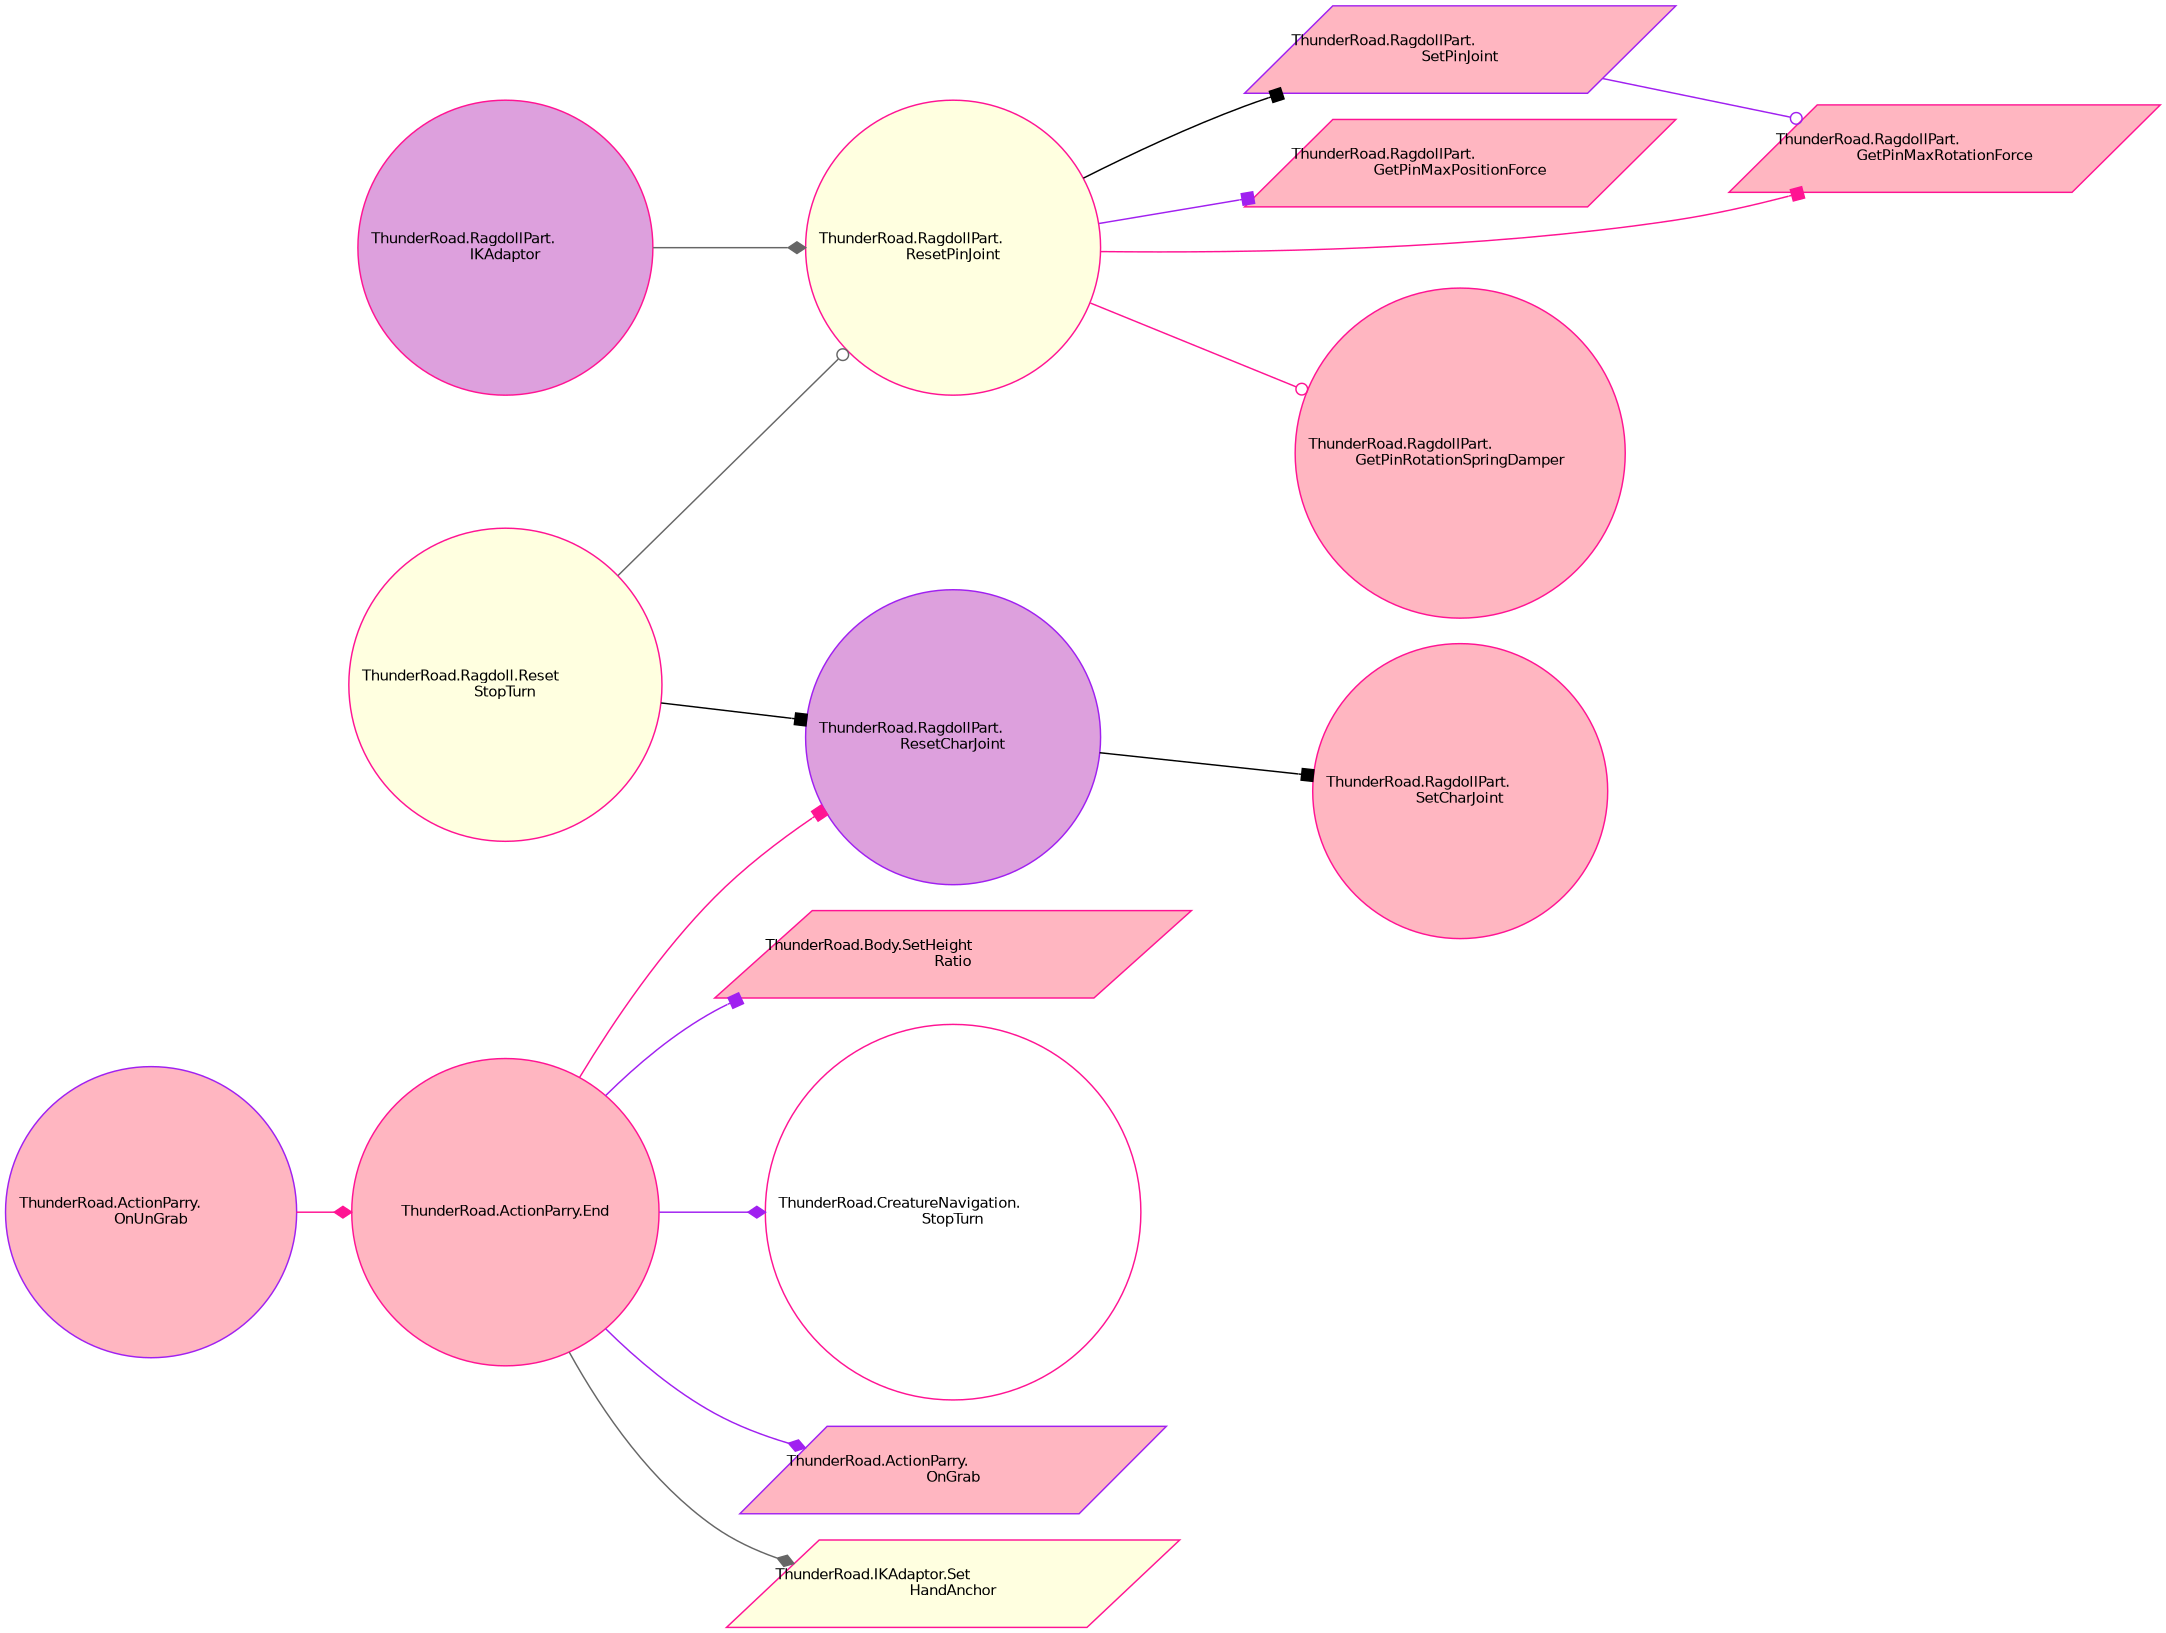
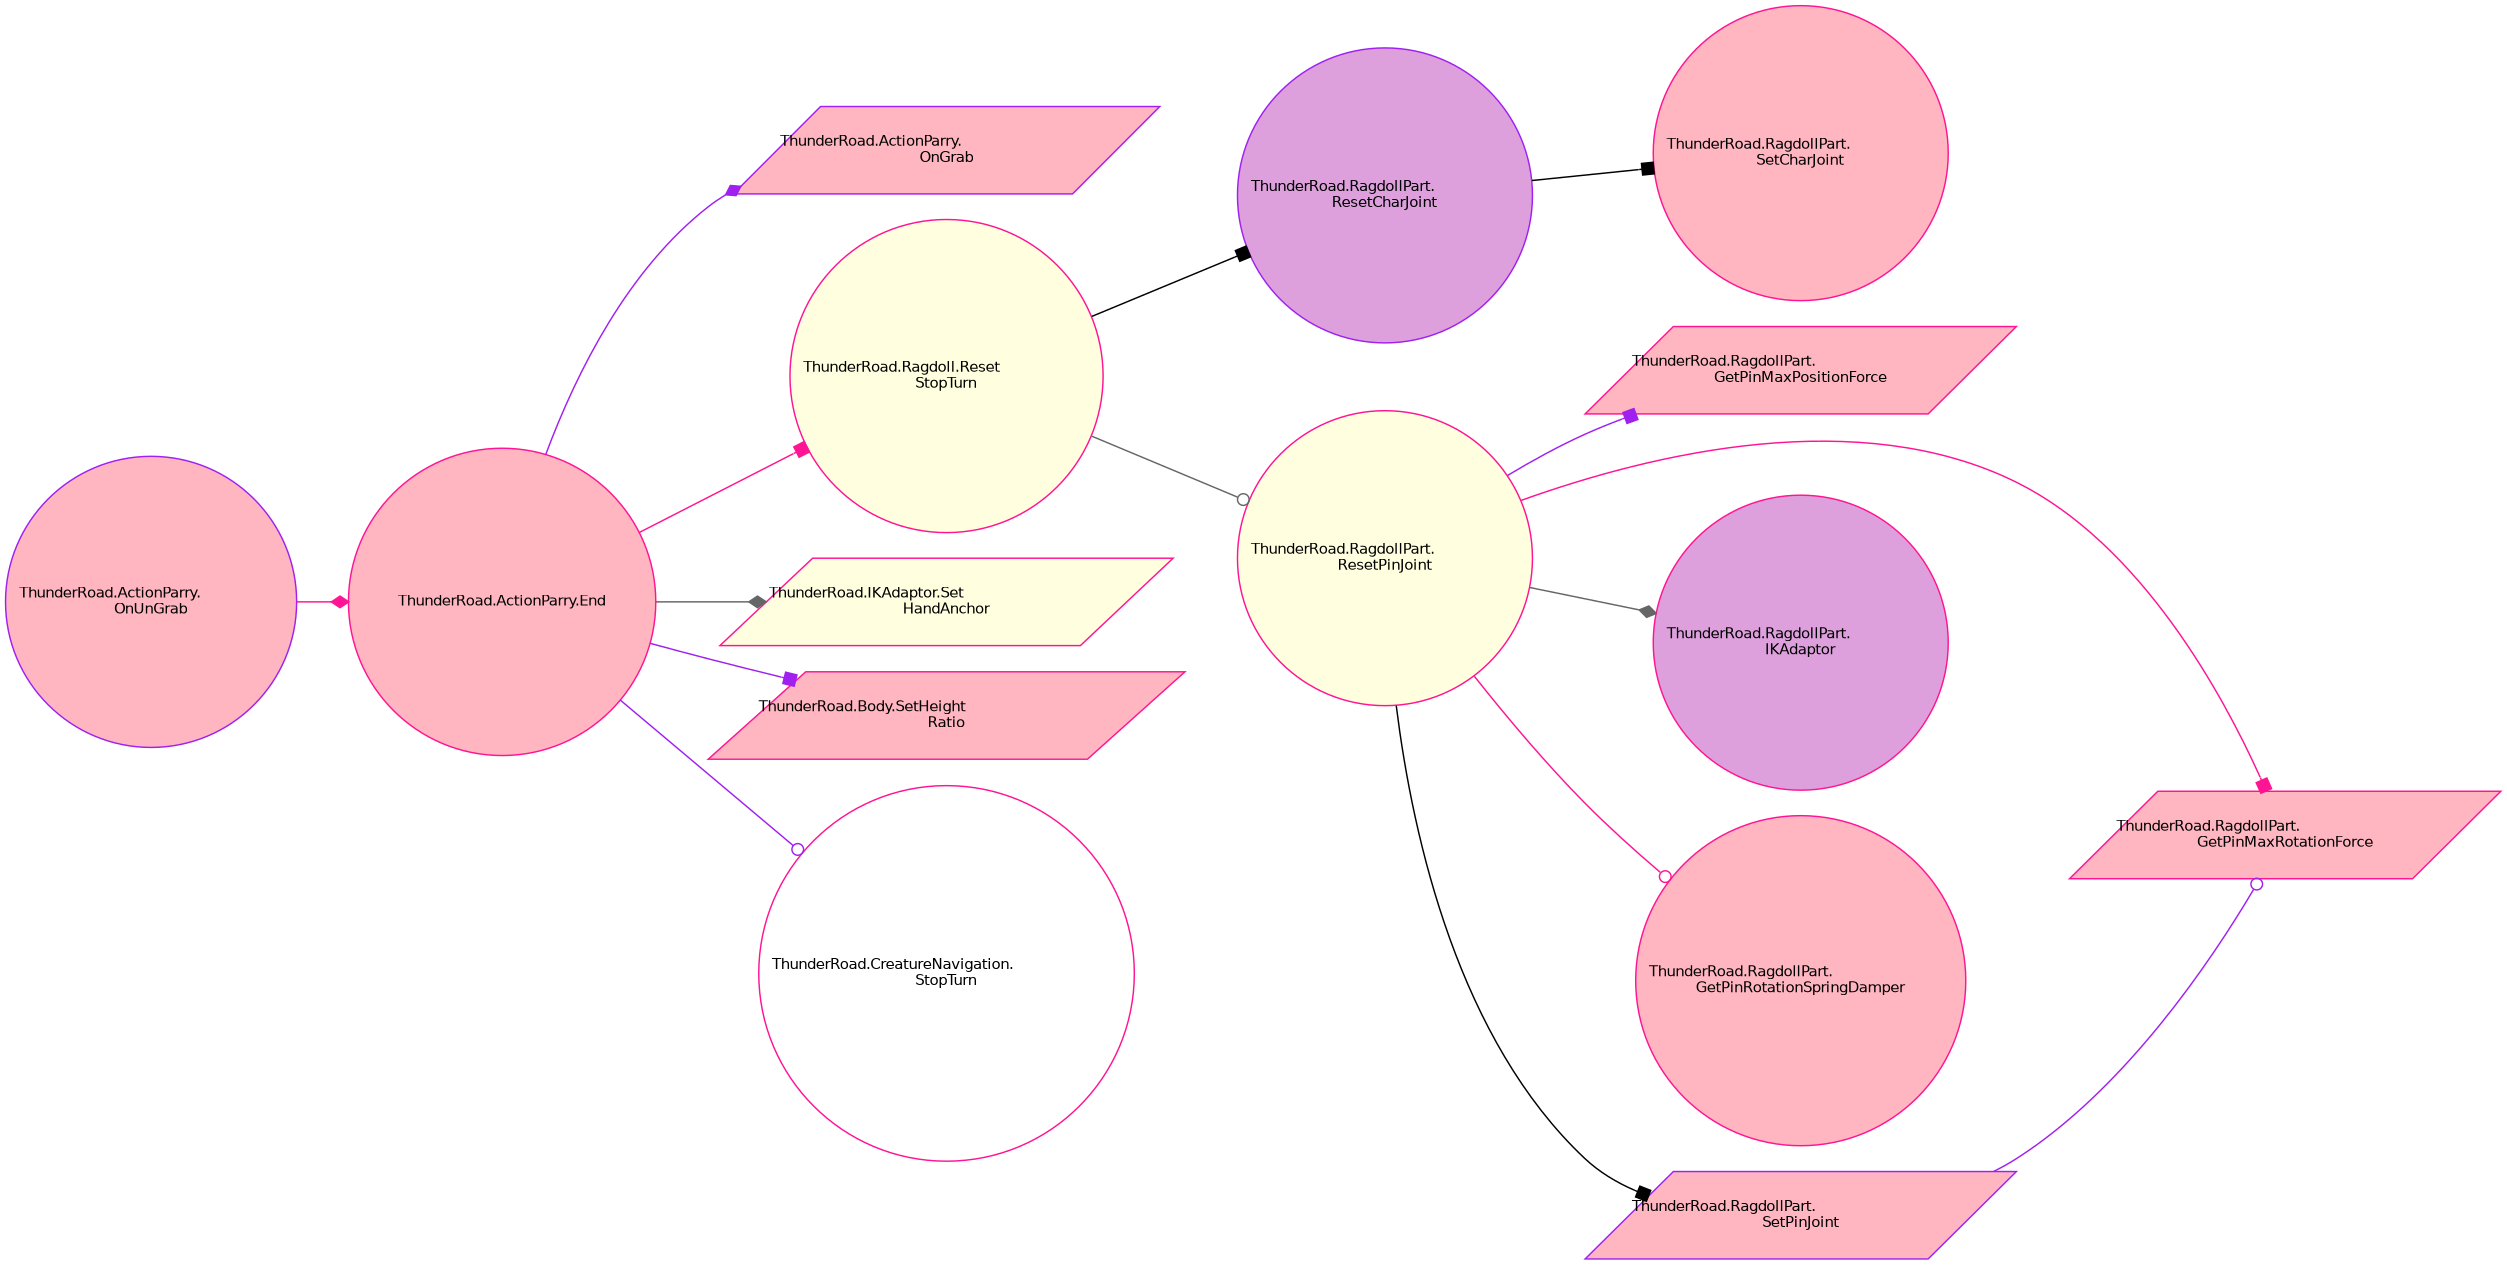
(720, 248) -> (1584, 599)
(681, 934) -> (716, 493)
(704, 1212) -> (707, 773)
